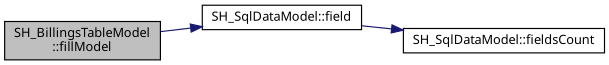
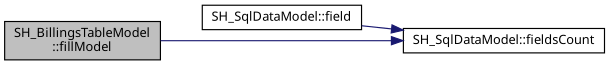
(175, 30) -> (276, 41)
